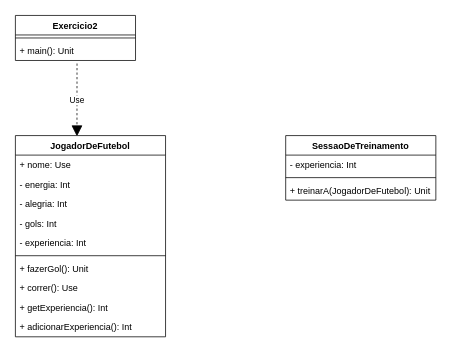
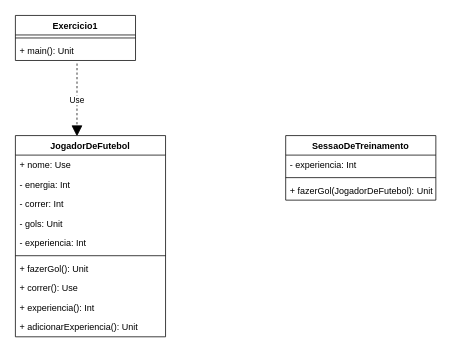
(75, 26) -> (75, 26)
(368, 191) -> (368, 191)
(49, 204) -> (49, 204)
(43, 224) -> (44, 224)
(73, 308) -> (65, 308)
(86, 327) -> (87, 327)
